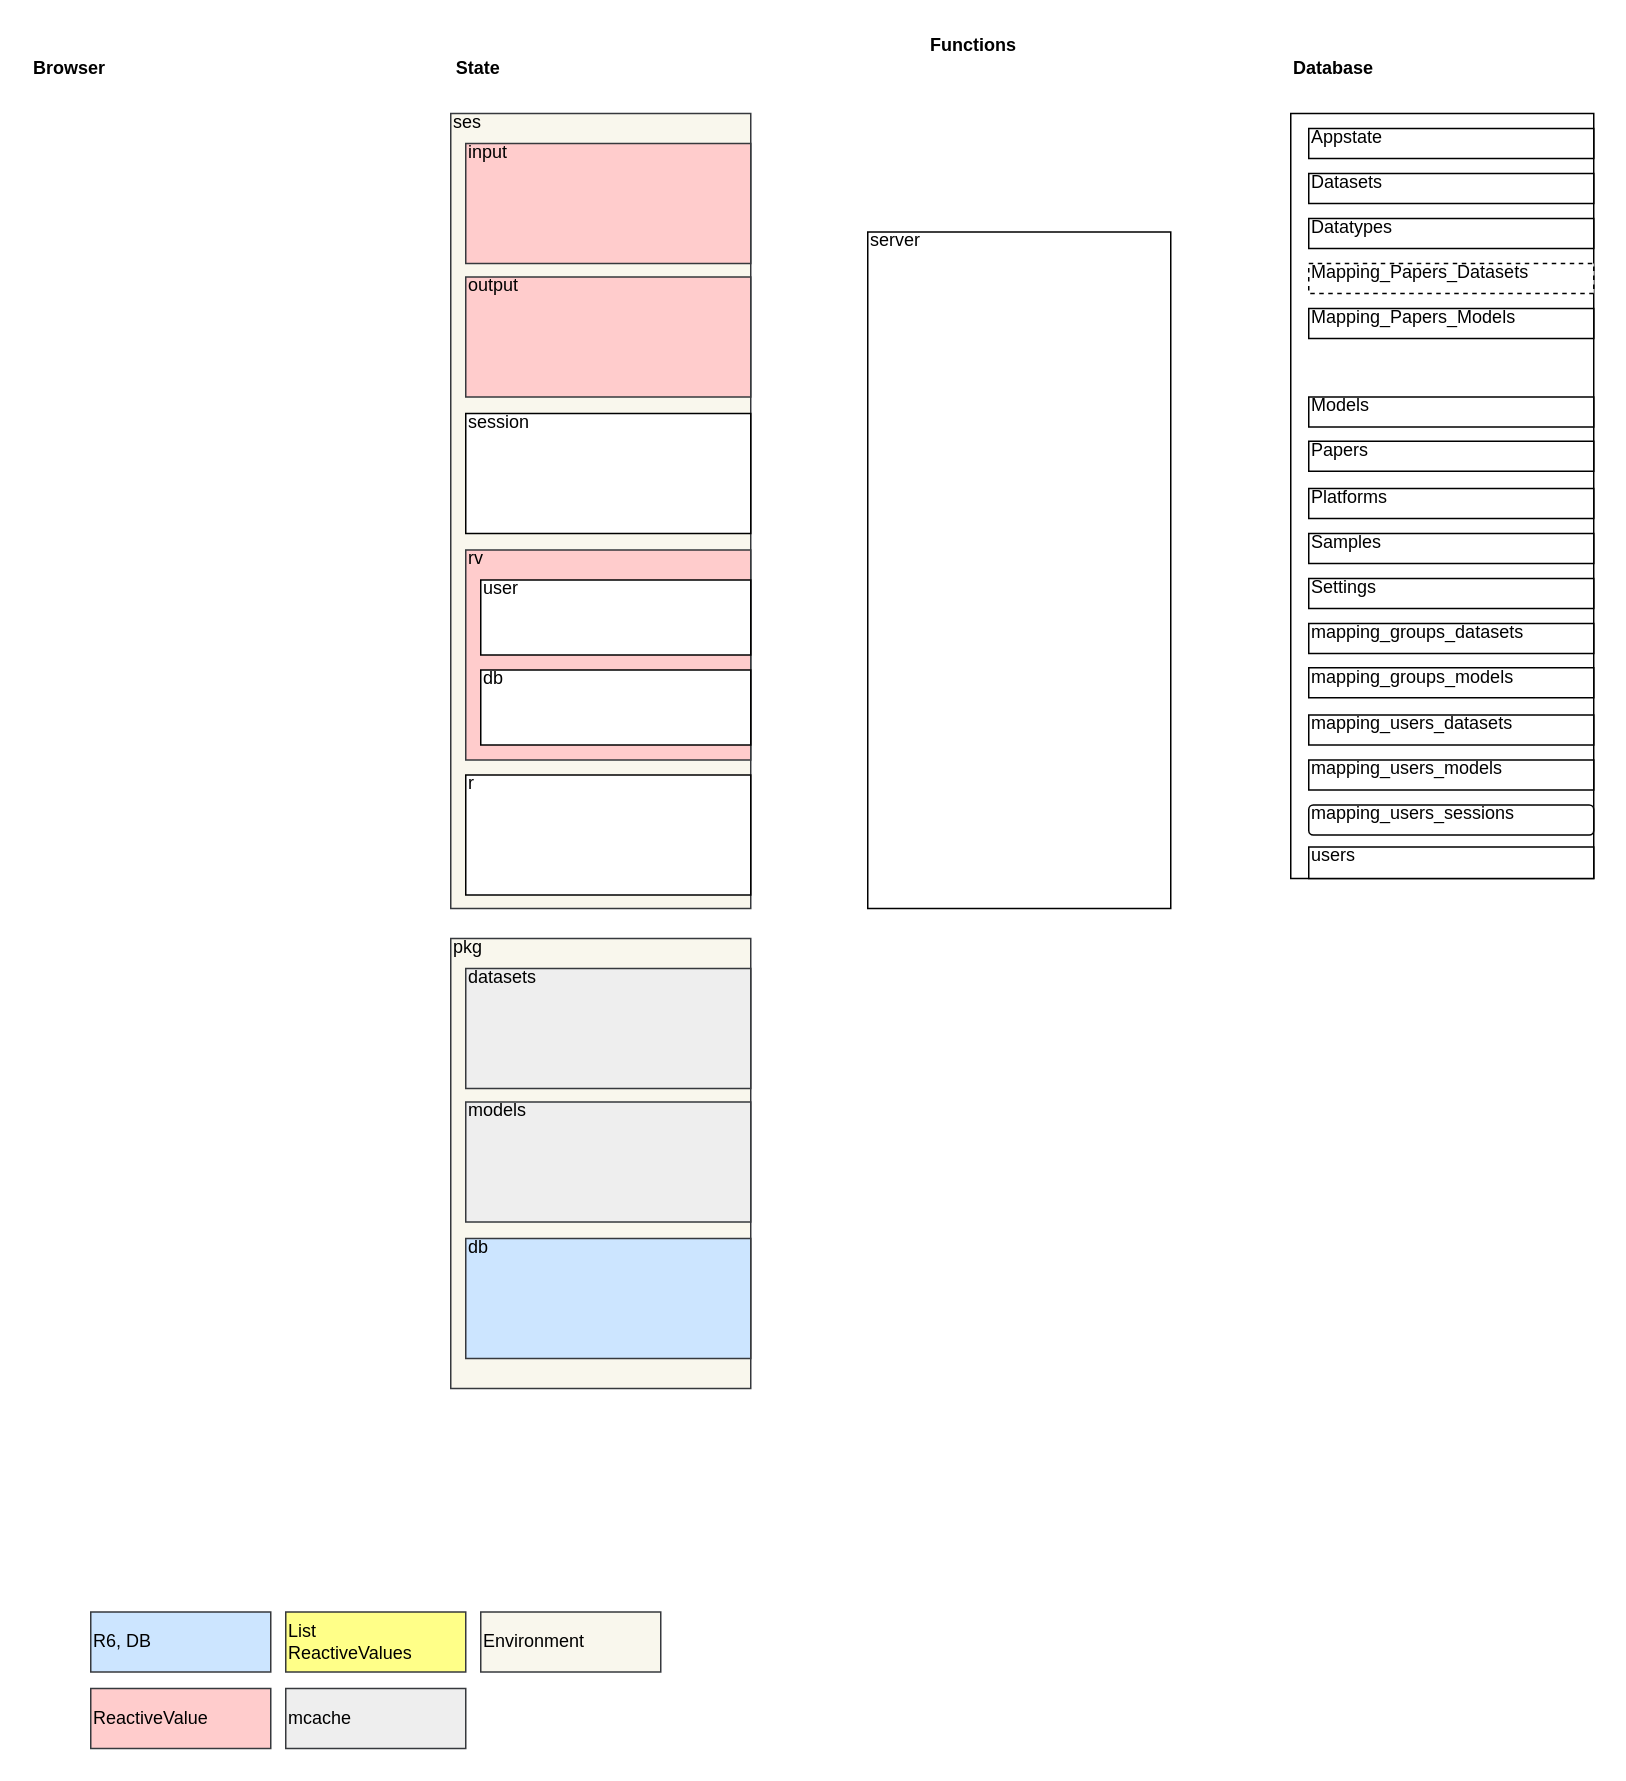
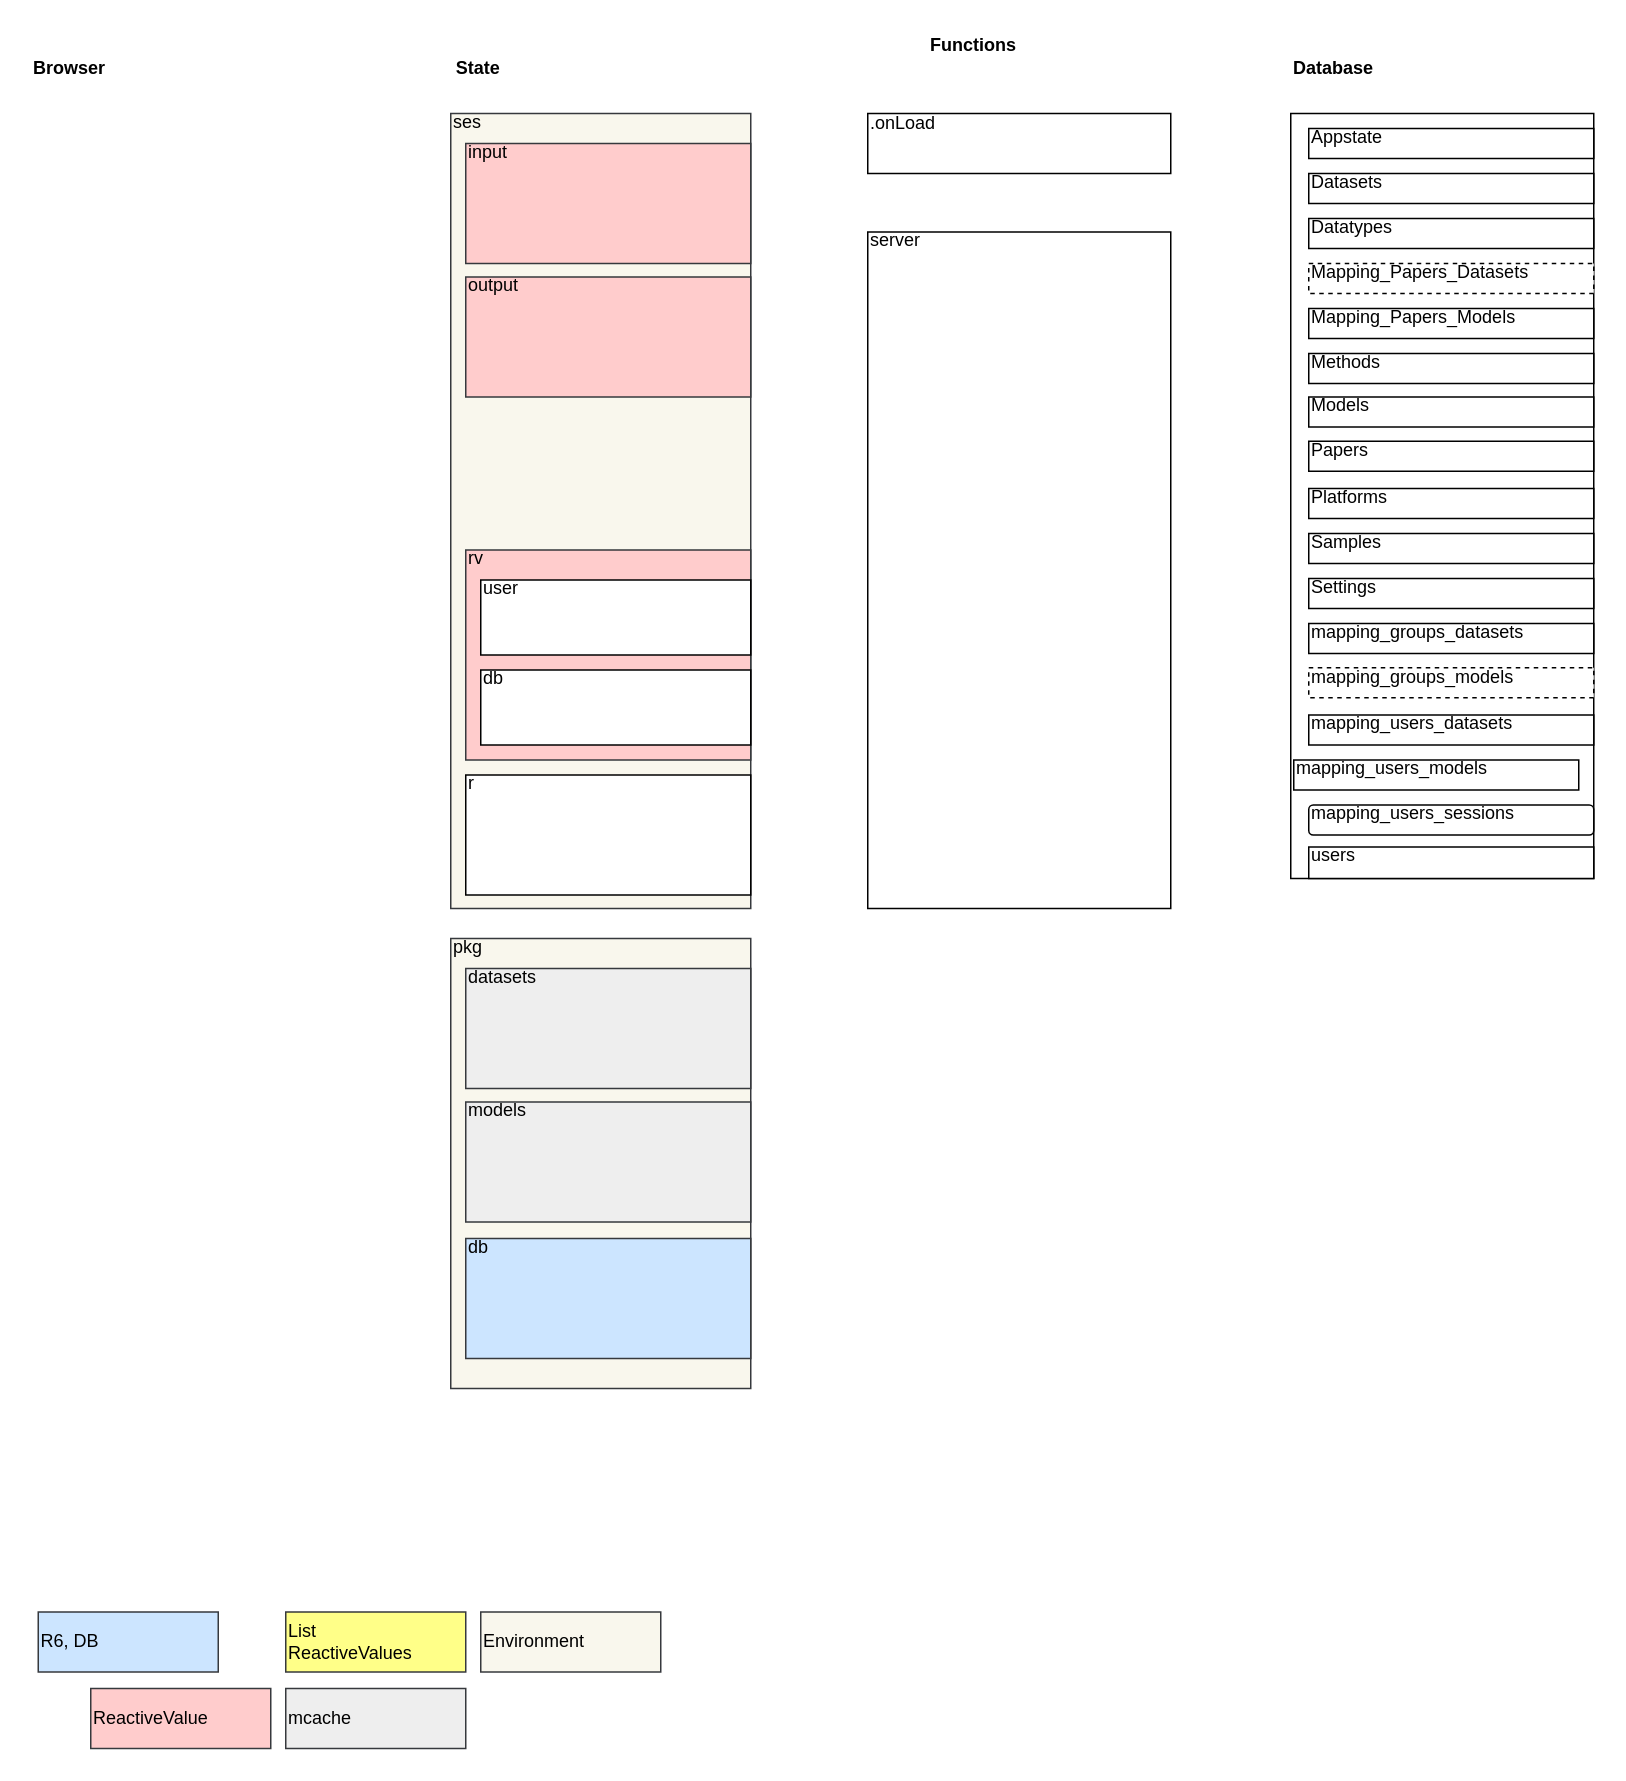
none -> (1019, 143)
none -> (1451, 368)
(608, 473) -> none
(1451, 683) -> (1451, 683)
(1451, 775) -> (1436, 775)
(181, 1642) -> (128, 1642)
